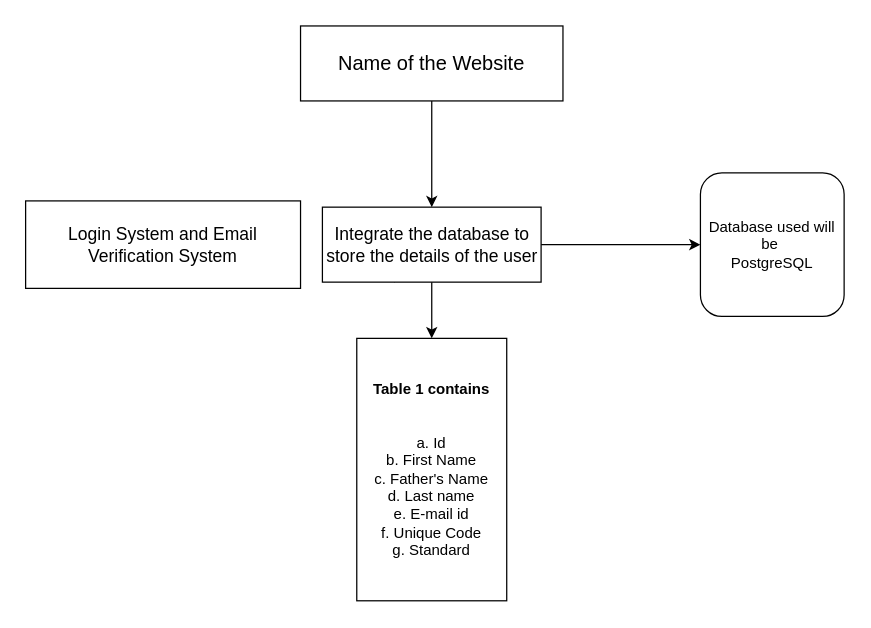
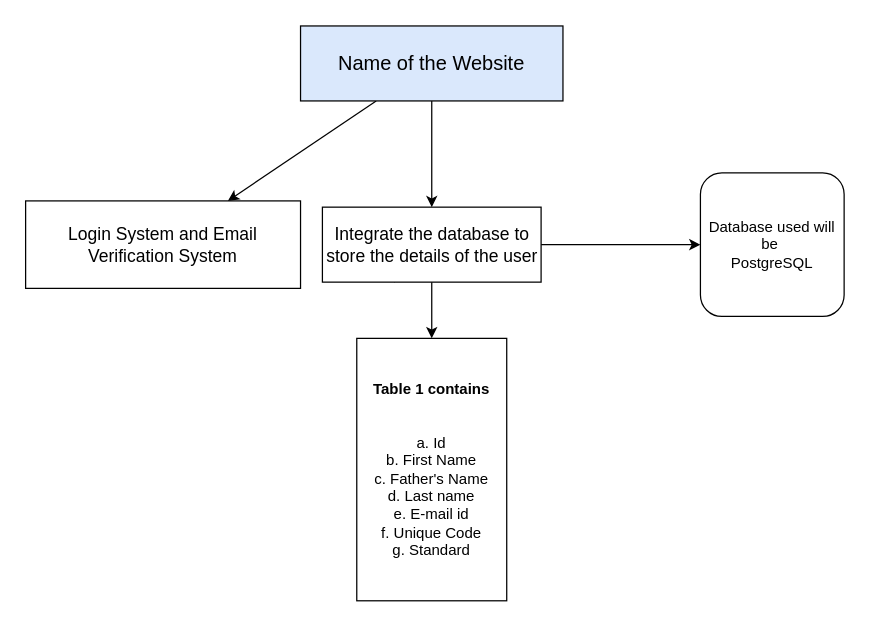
(432, 63) -> (432, 63)
none -> (305, 148)
